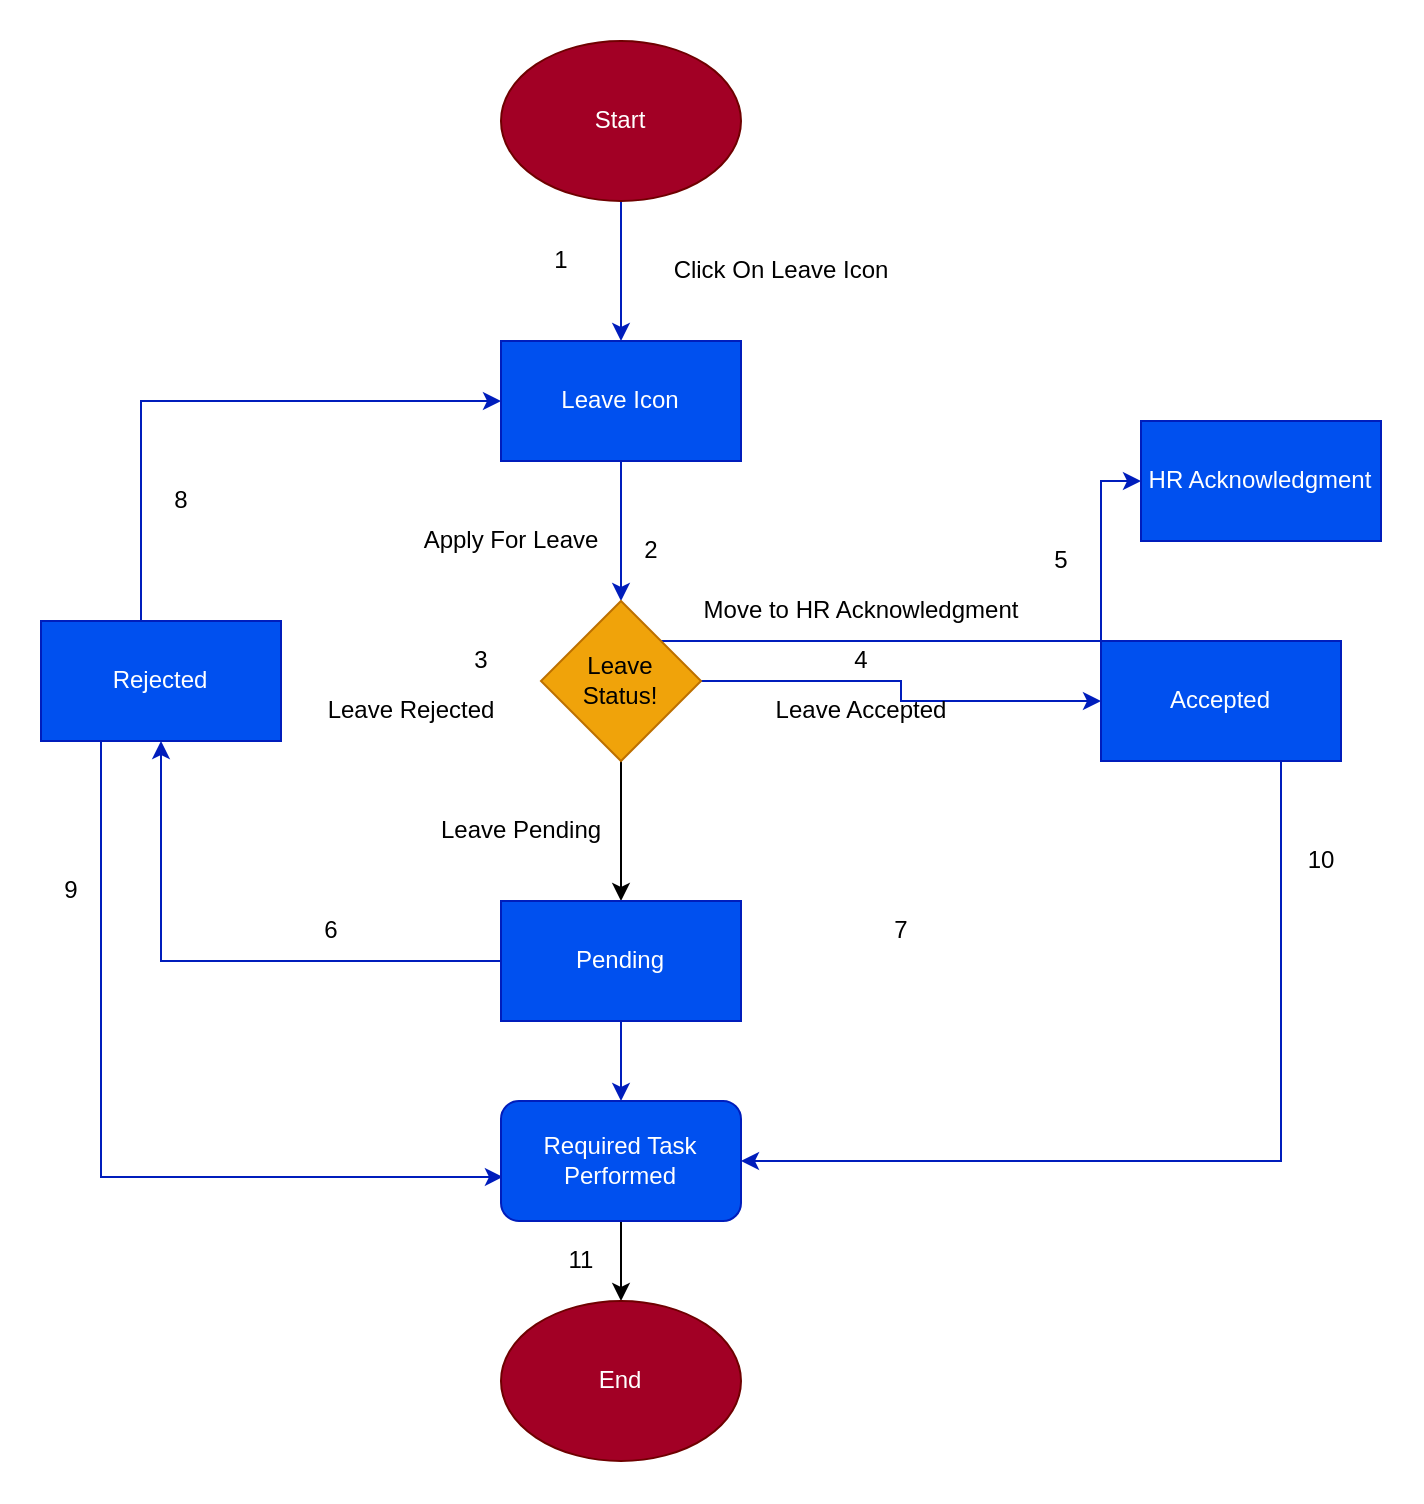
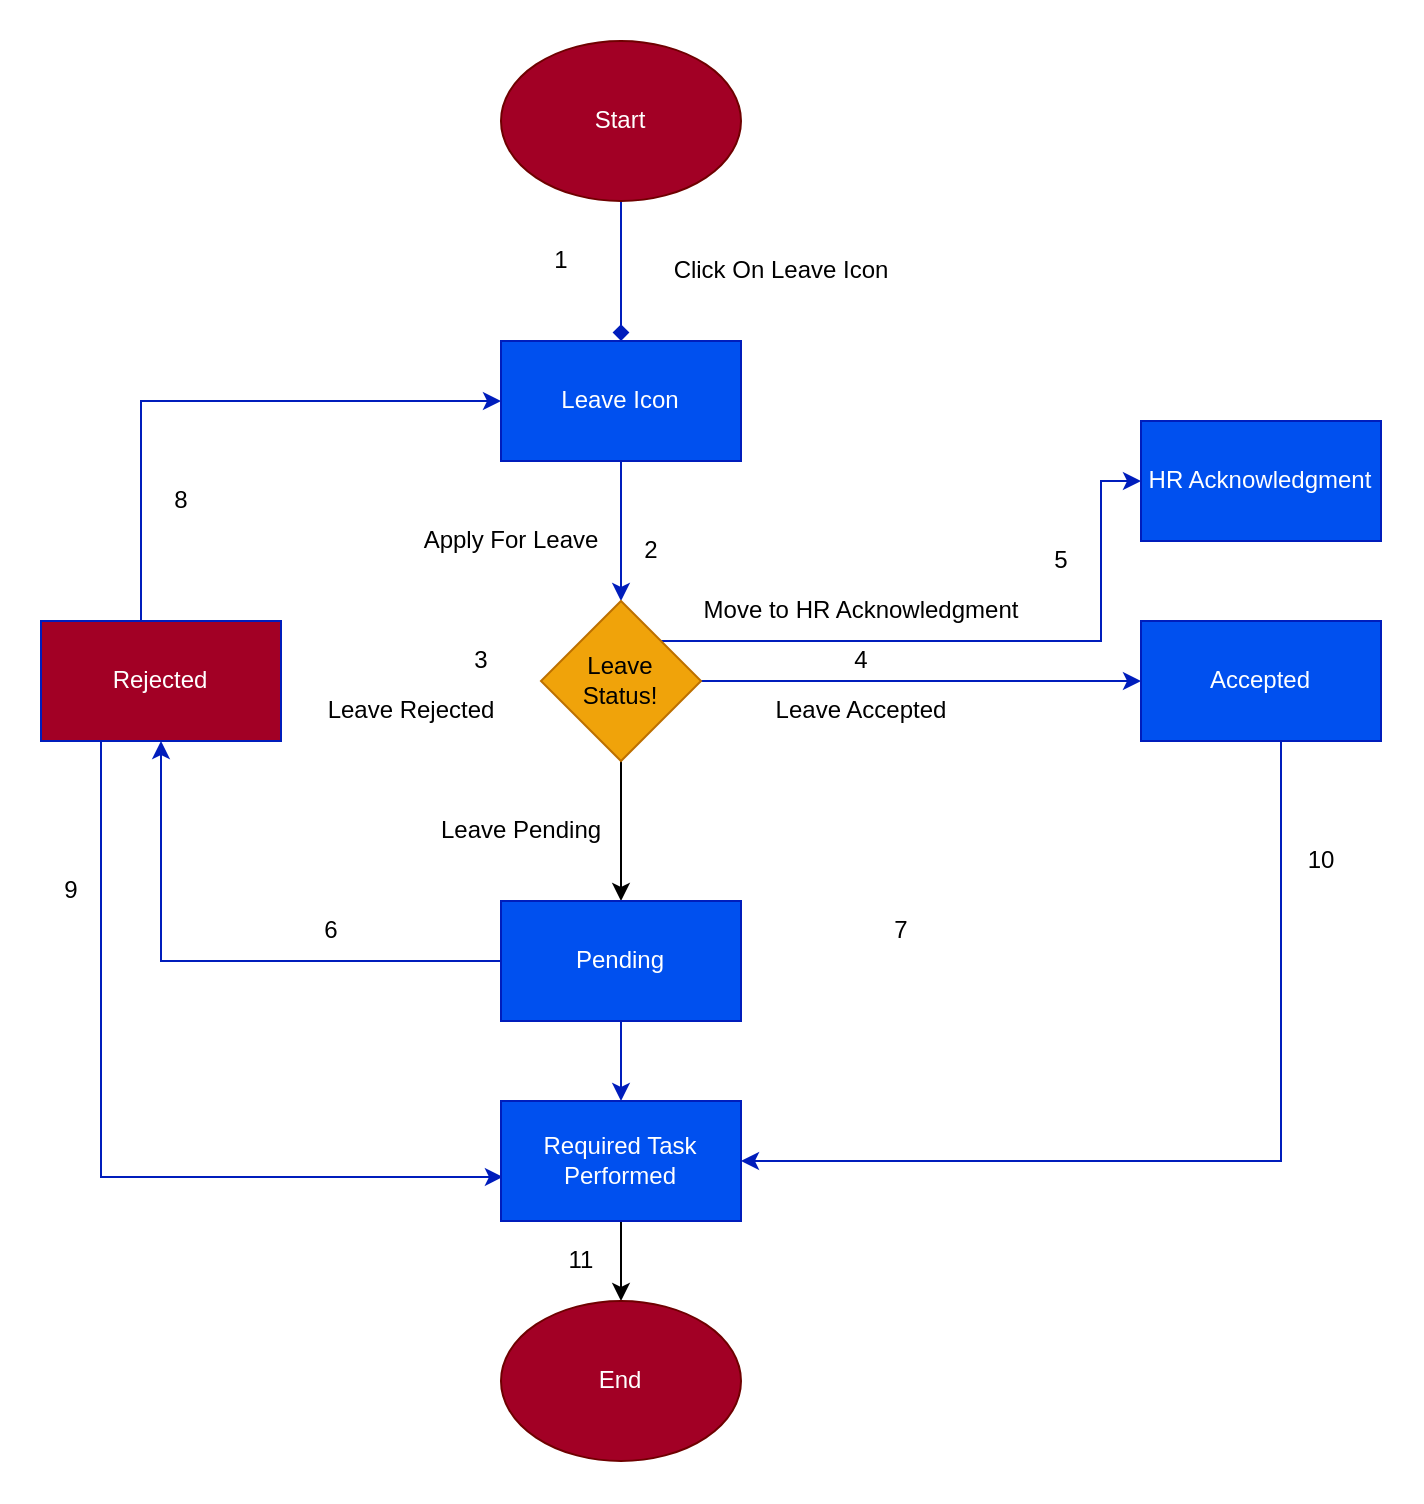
(621, 326) -> (621, 325)
(161, 681) -> (161, 681)
(1221, 701) -> (1261, 681)
(621, 1161) -> (621, 1161)
